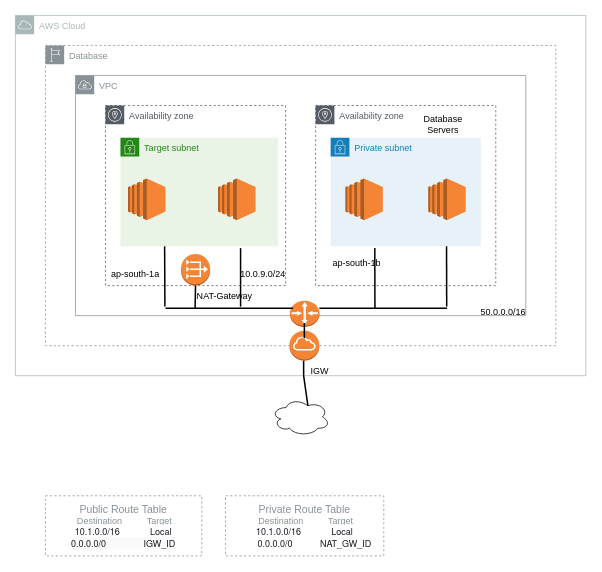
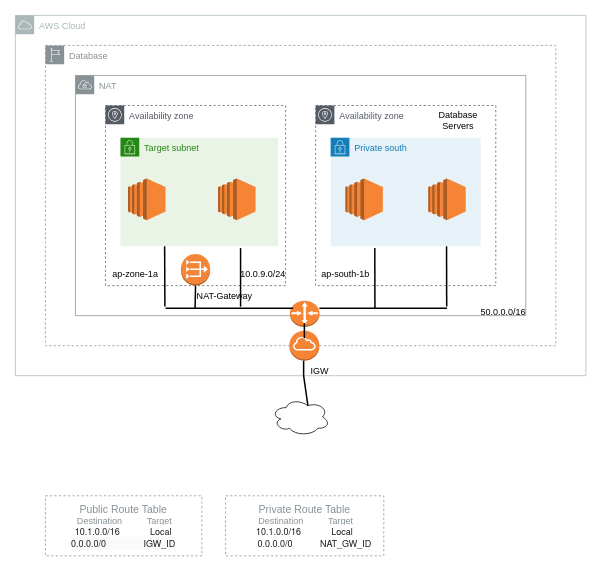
(107, 86) -> (107, 86)
(443, 124) -> (458, 120)
(387, 148) -> (385, 148)
(357, 263) -> (345, 274)
(135, 274) -> (135, 274)
